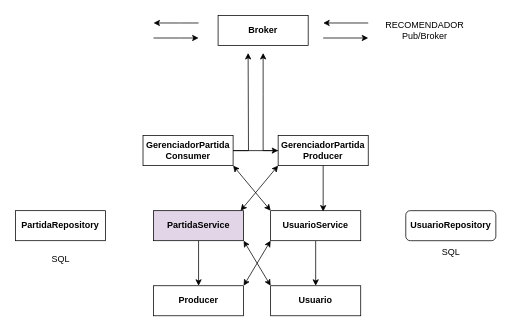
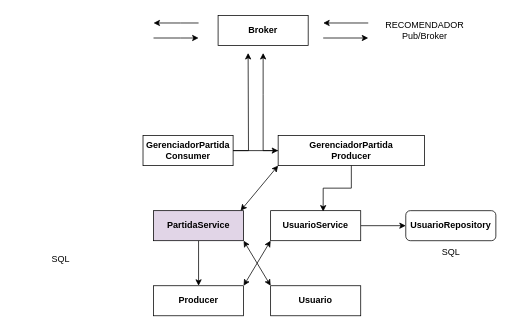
(323, 150) -> (351, 150)
(251, 187) -> none
(60, 225) -> none
none -> (380, 225)
(315, 260) -> none
